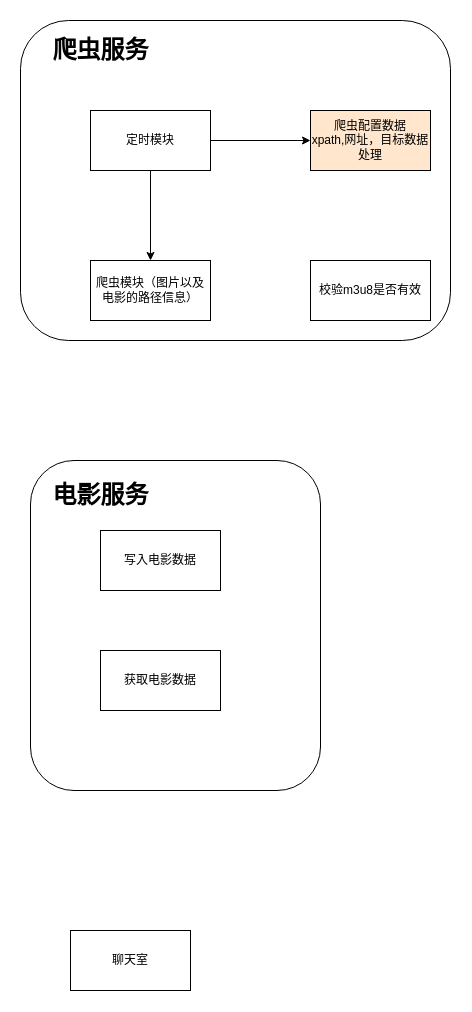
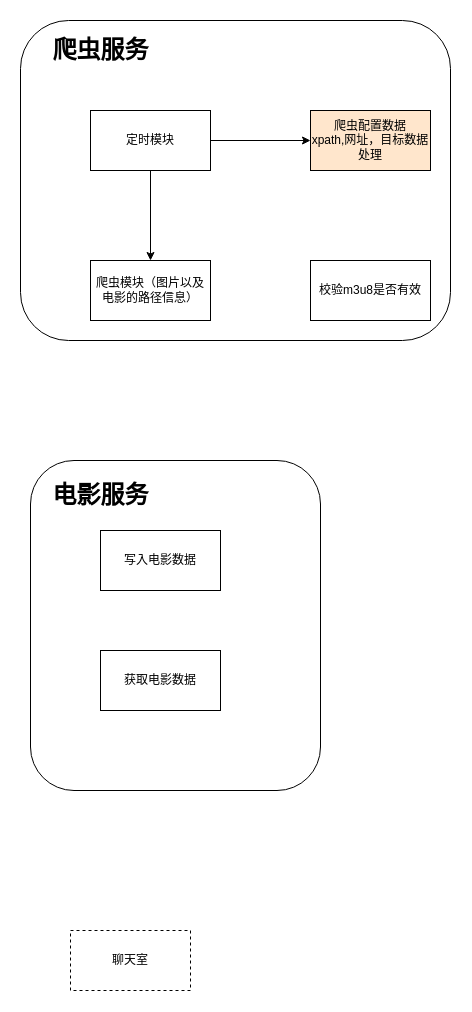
(131, 961) -> (131, 961)
